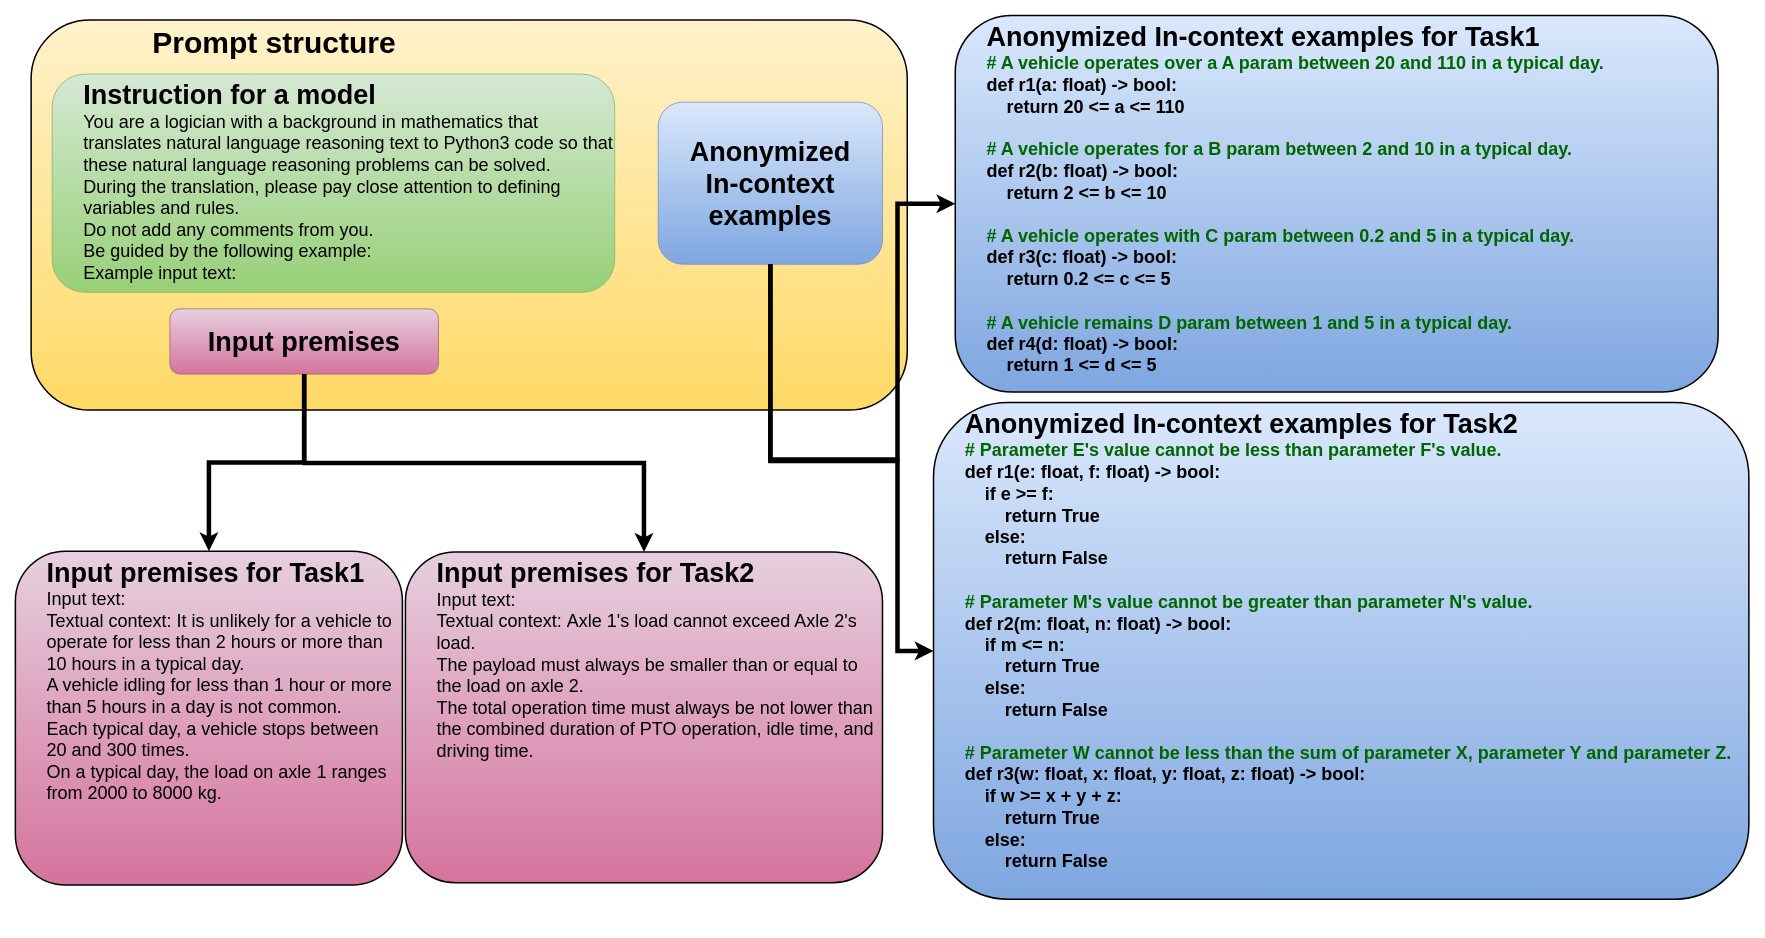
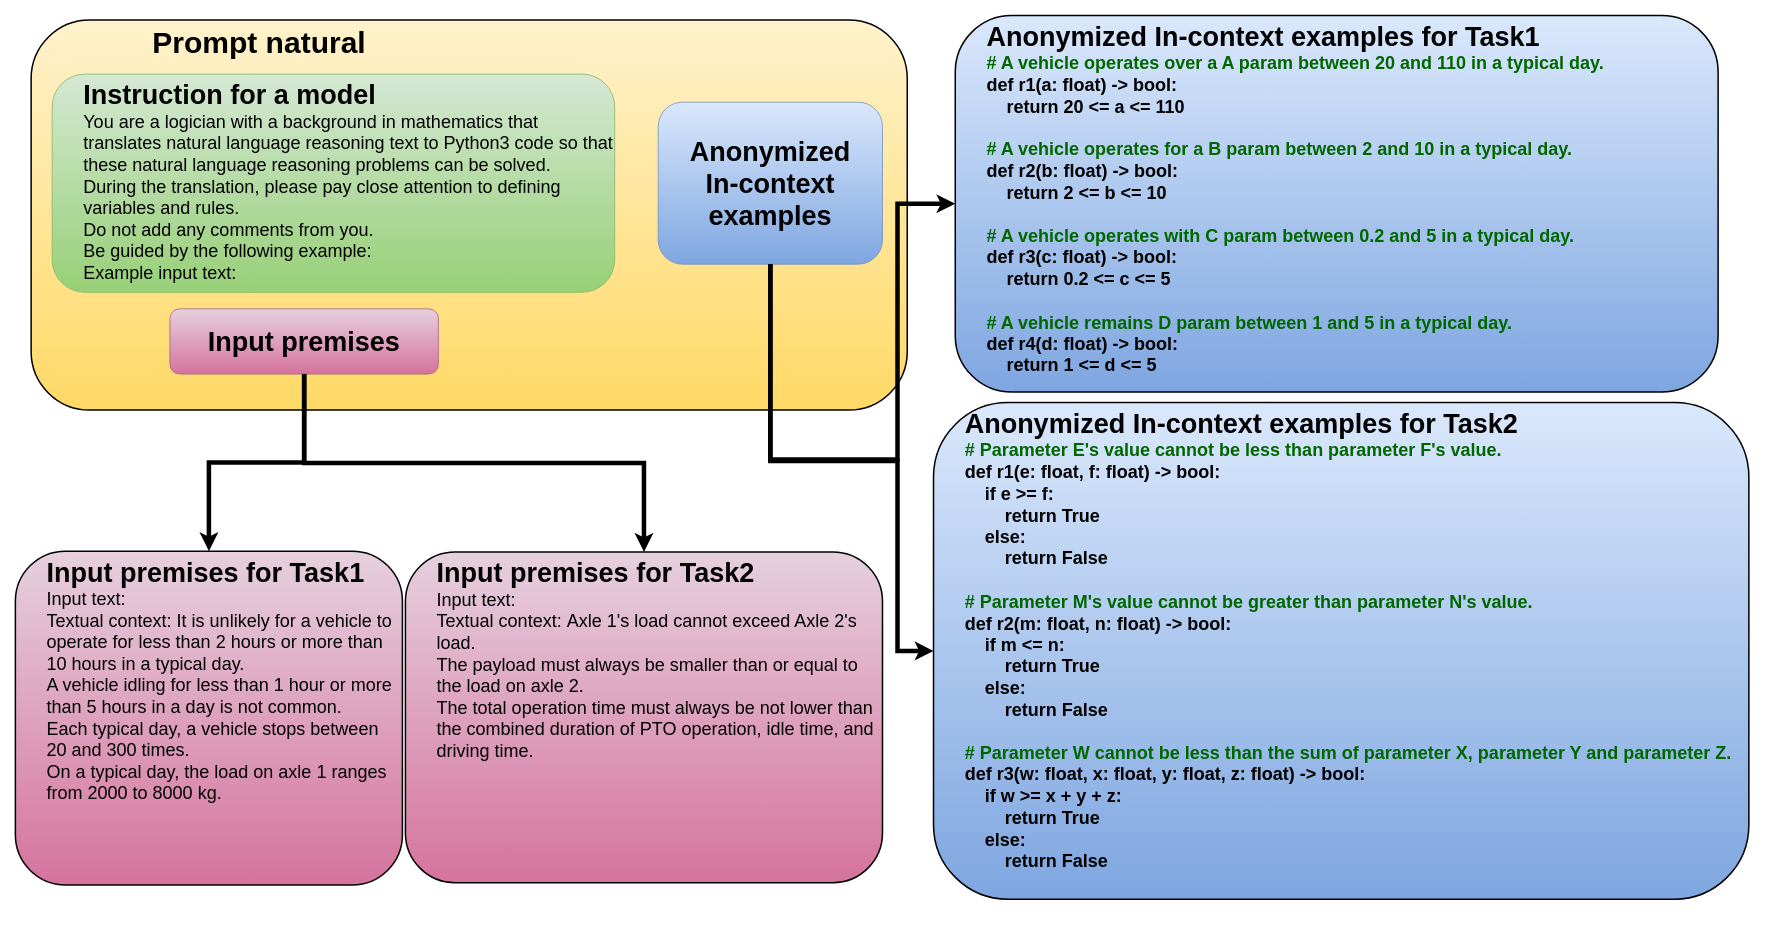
(72, 31) -> (66, 31)
